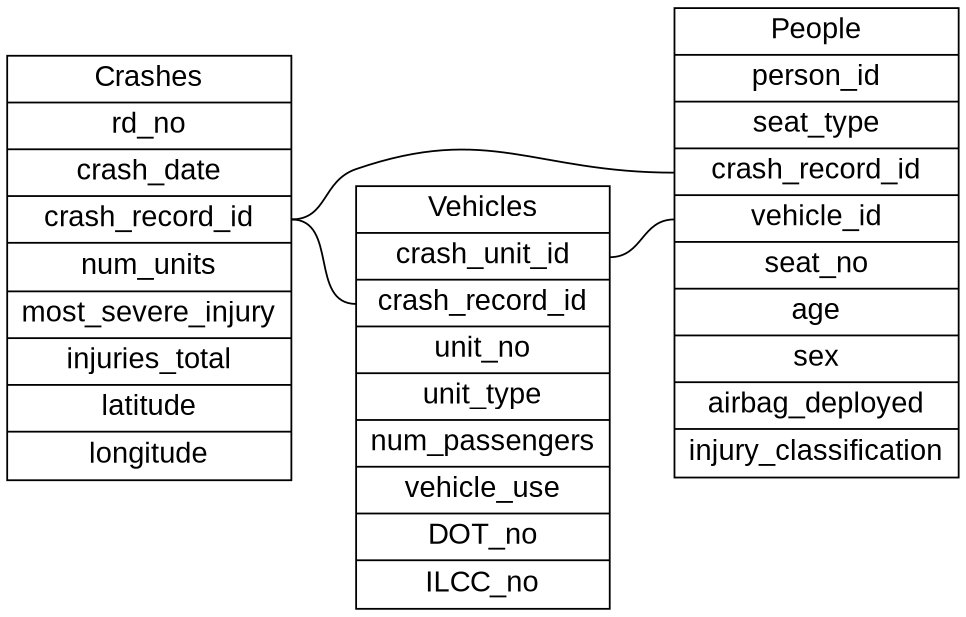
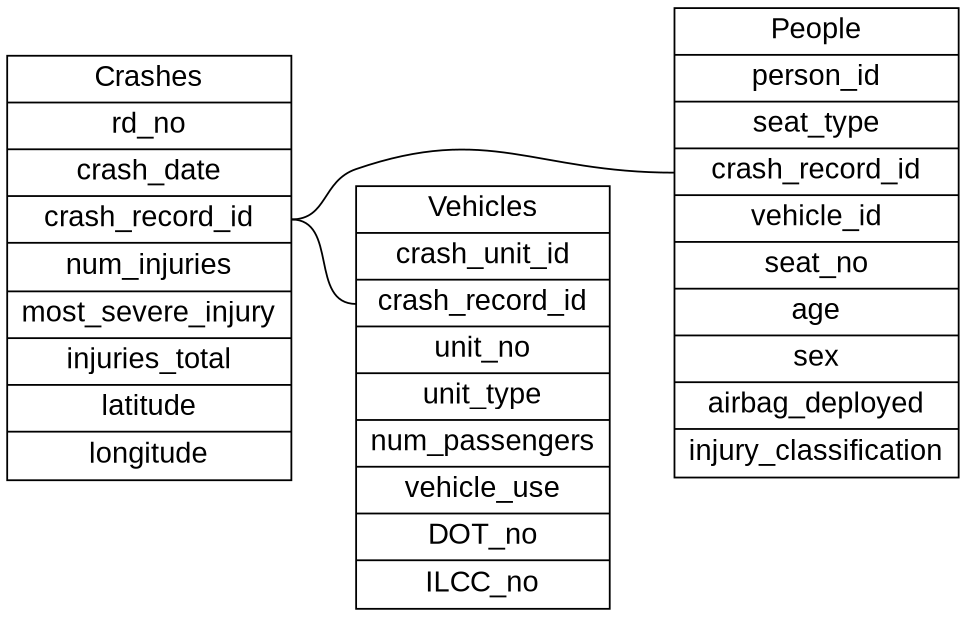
(642, 238) -> none
(149, 265) -> (149, 265)
